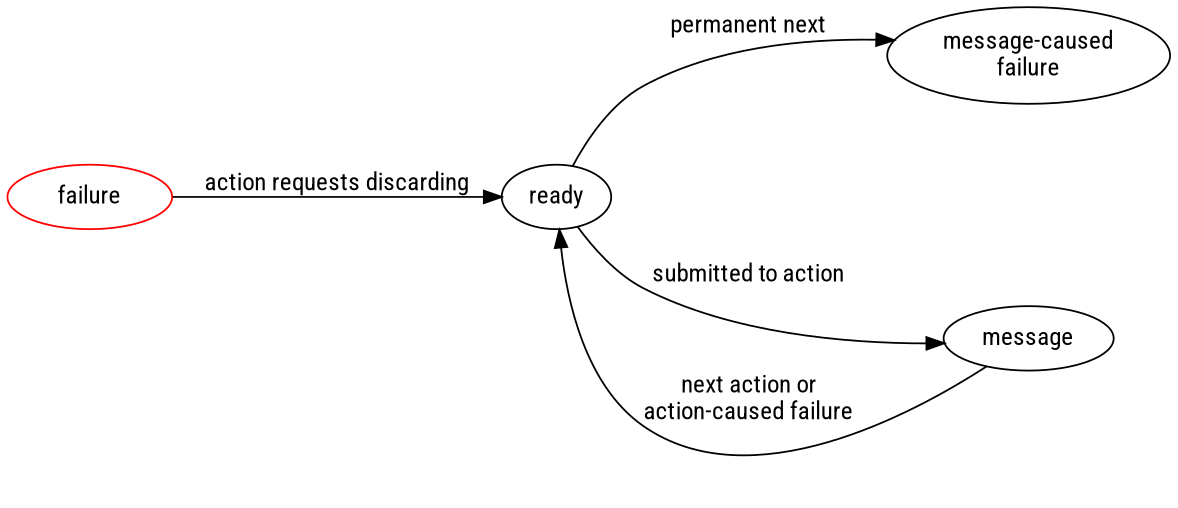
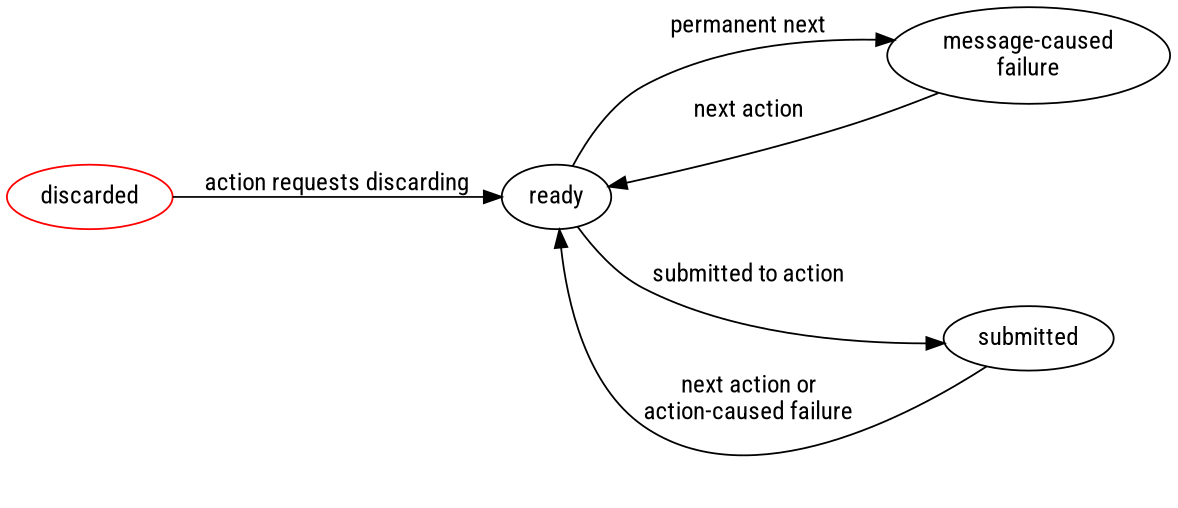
none -> (784, 144)
(90, 197) -> (90, 197)
(1029, 338) -> (1029, 338)
